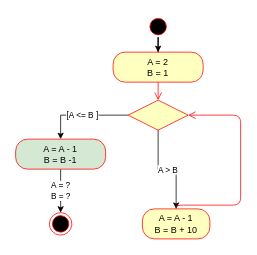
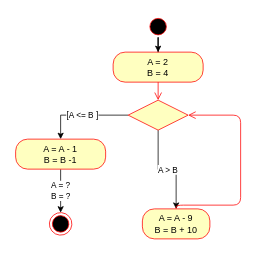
(158, 67) -> (158, 67)
(60, 154) -> (60, 154)
(176, 224) -> (176, 224)
